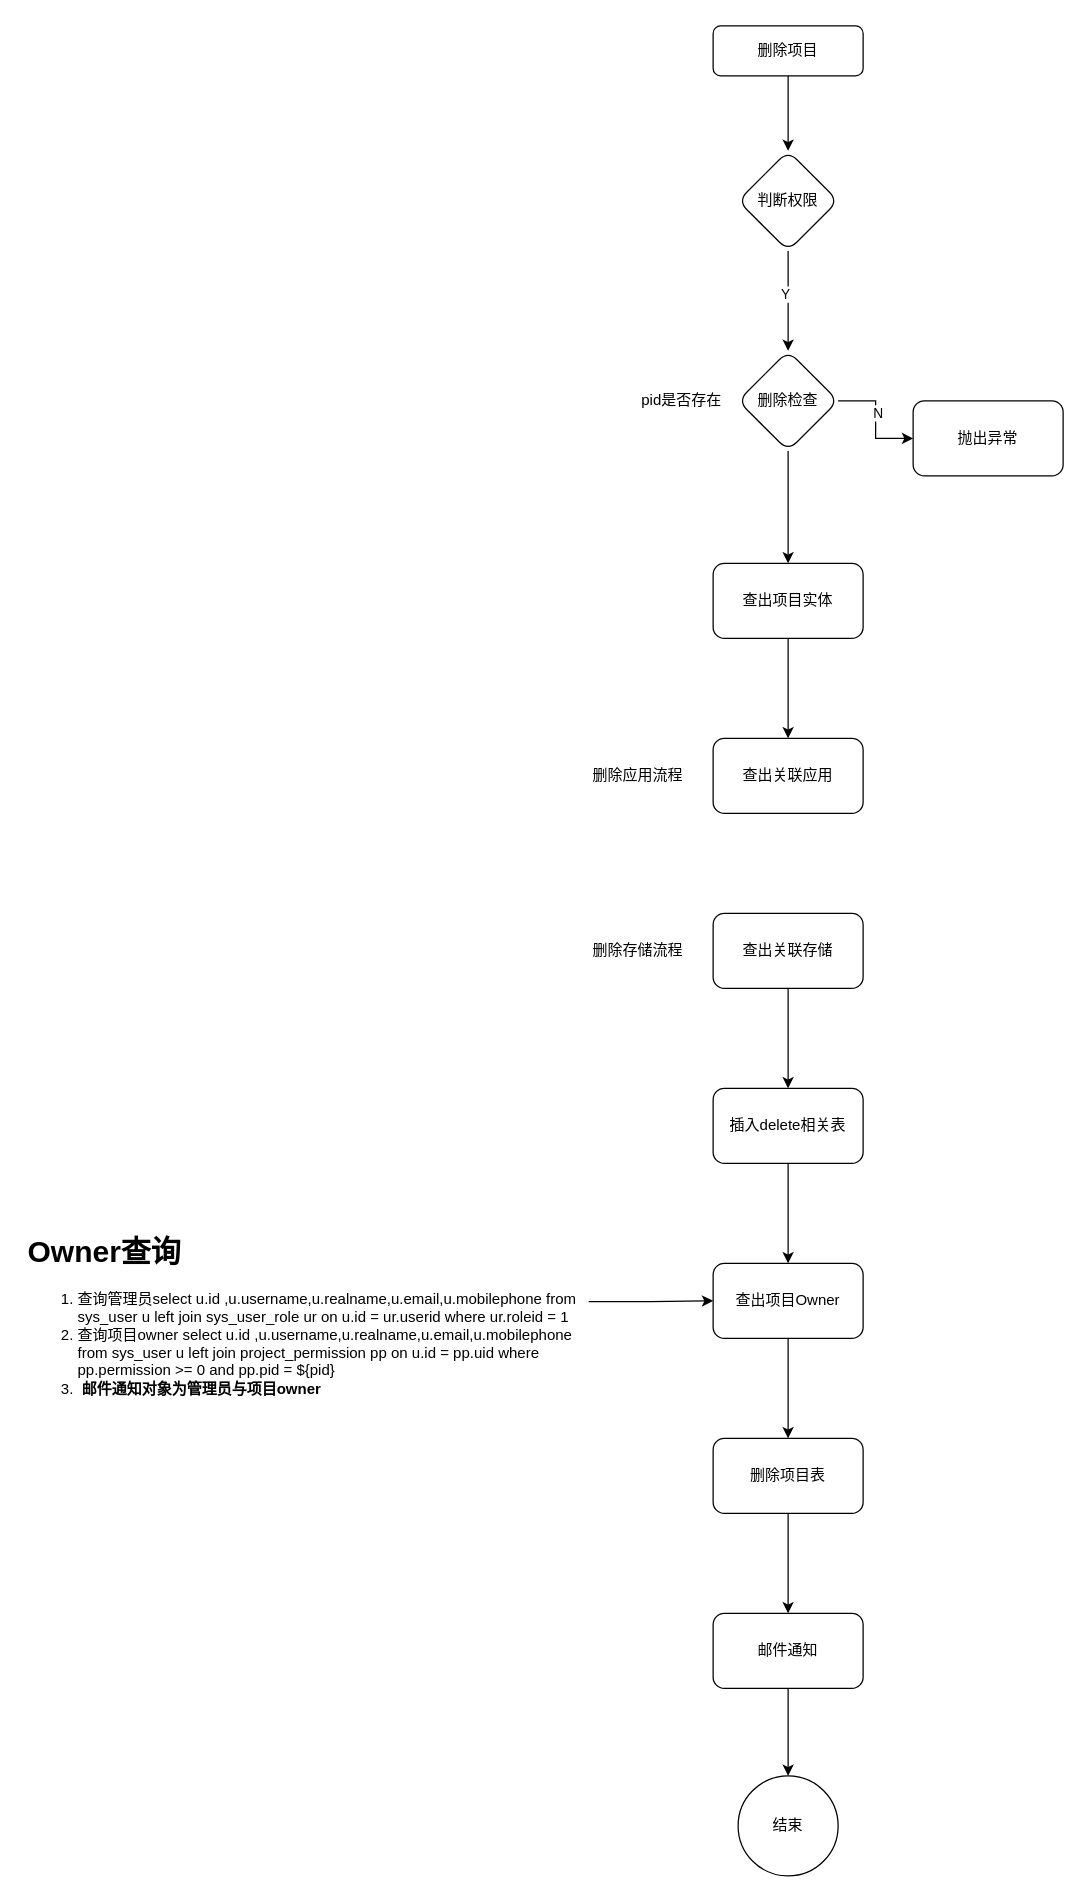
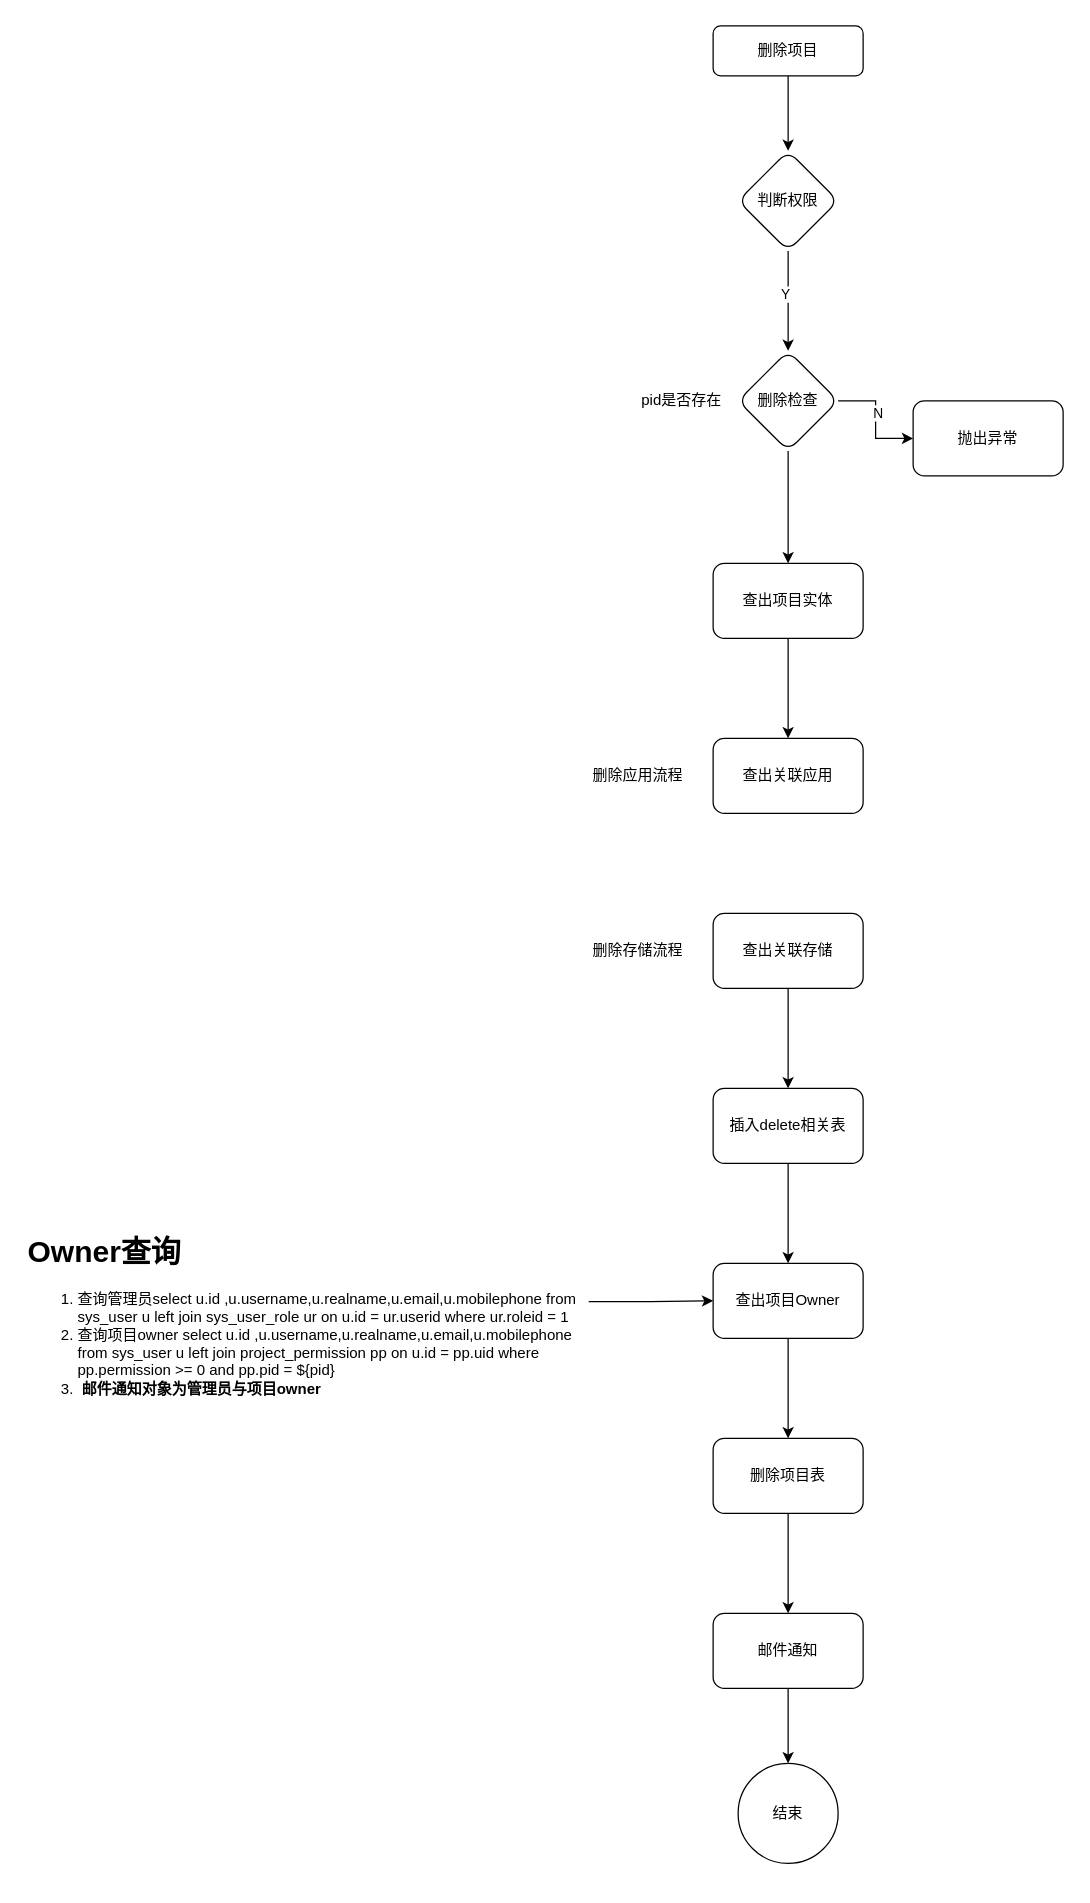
(788, 1826) -> (788, 1813)
